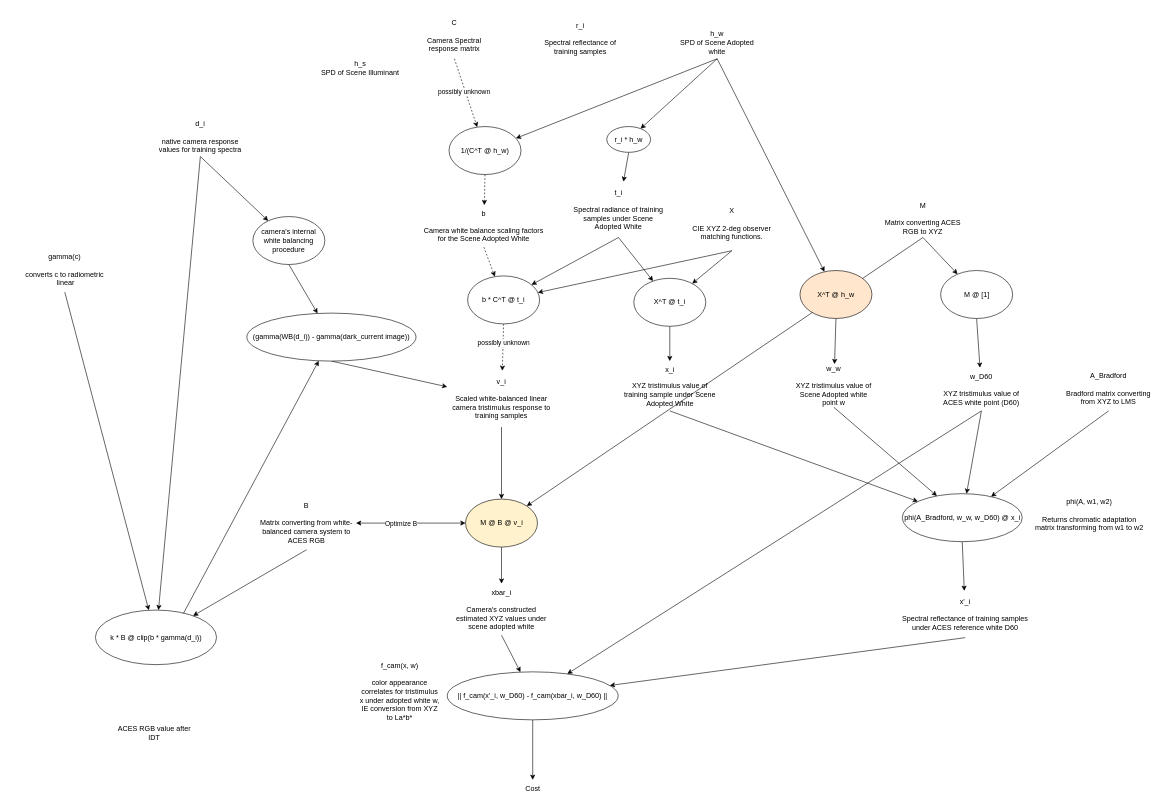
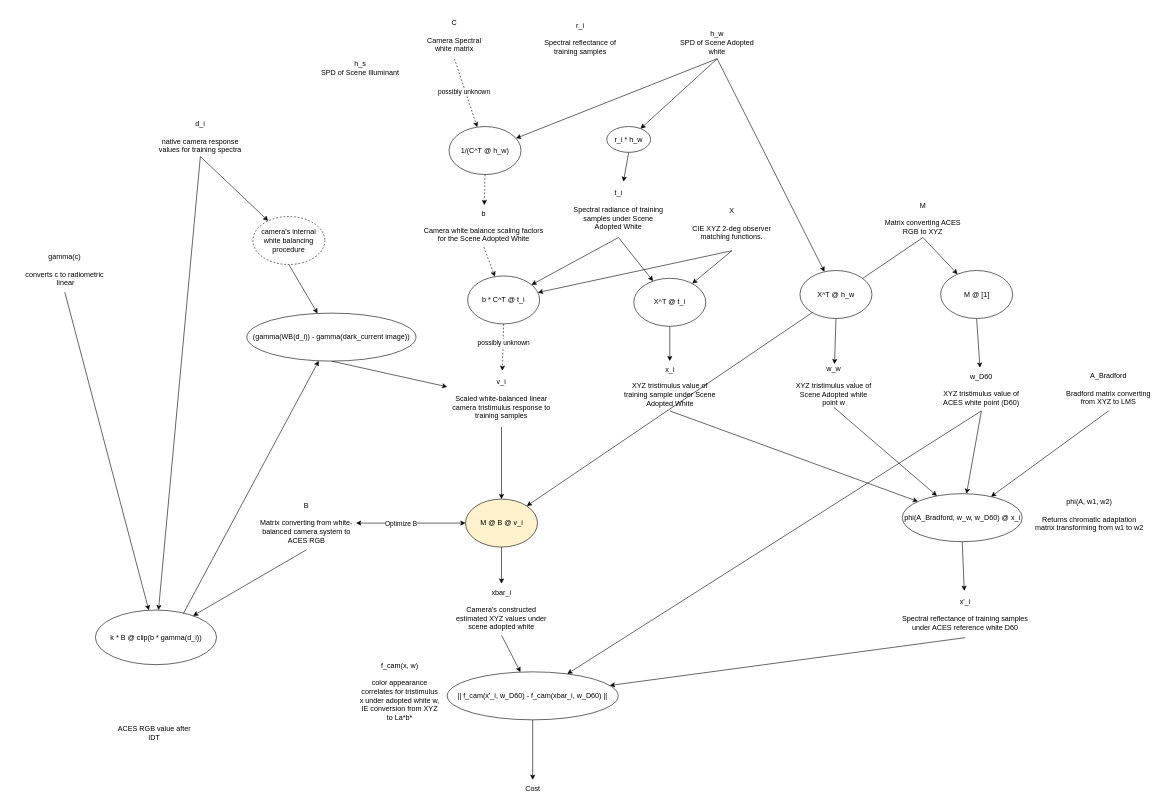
(455, 36) -> (455, 36)
(289, 240) -> (289, 240)
(836, 294) -> (836, 294)
